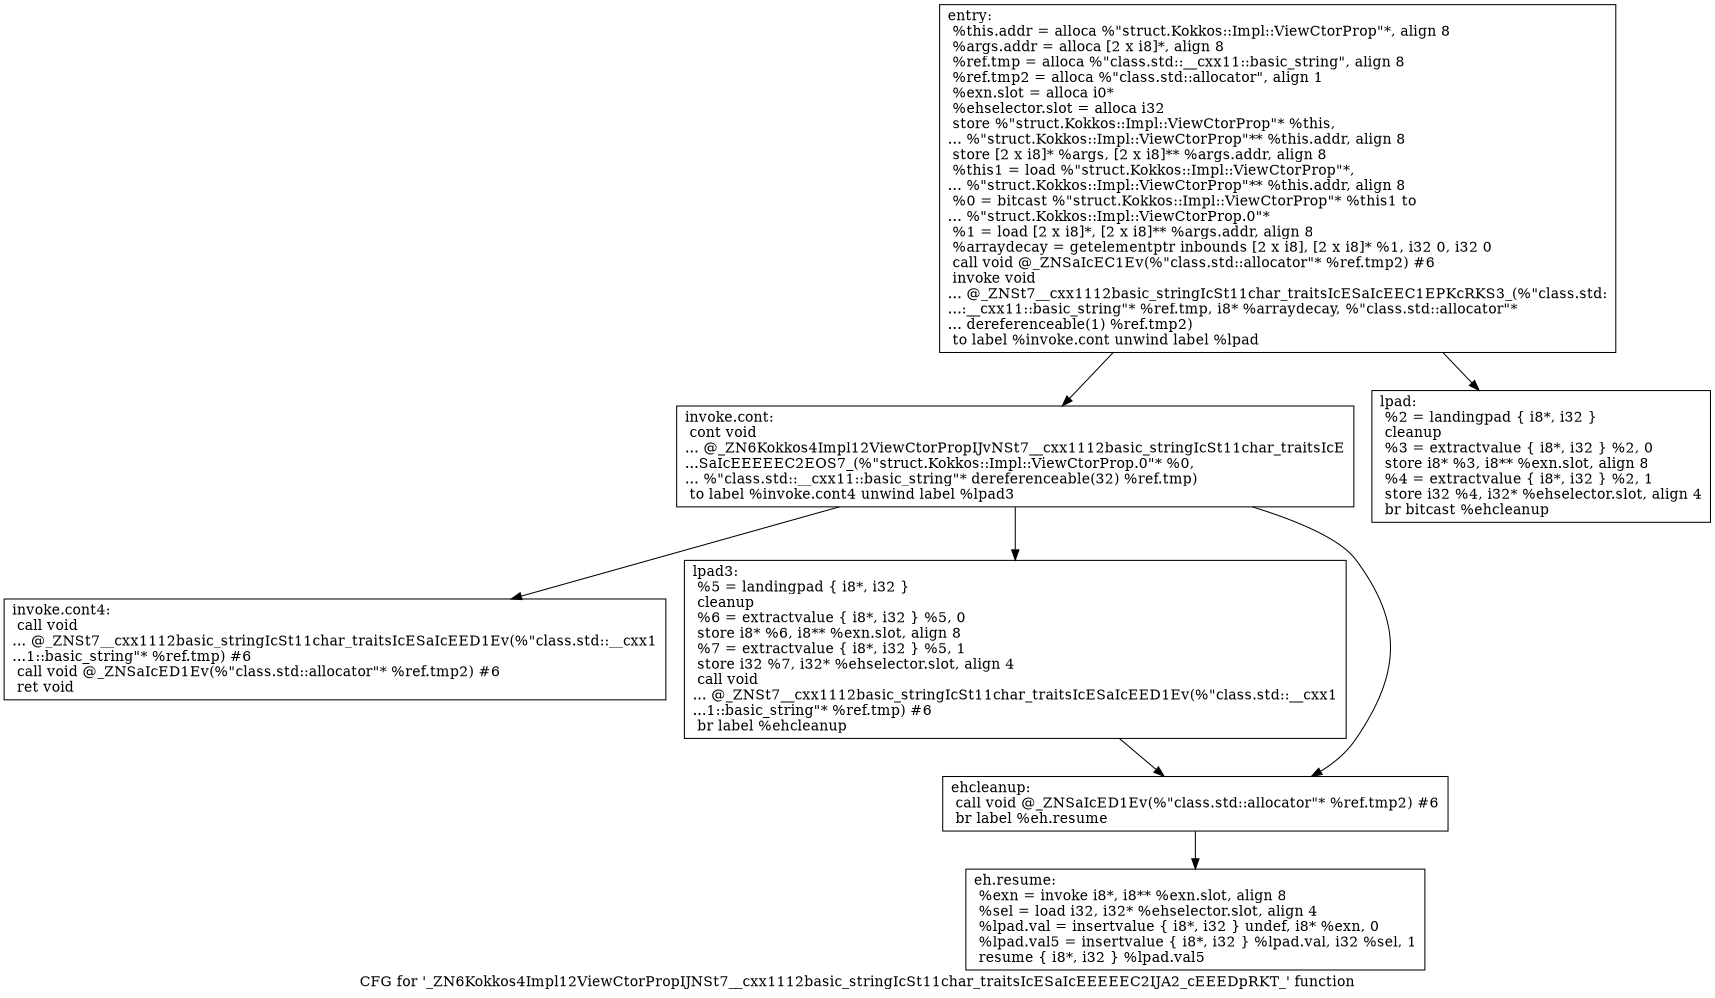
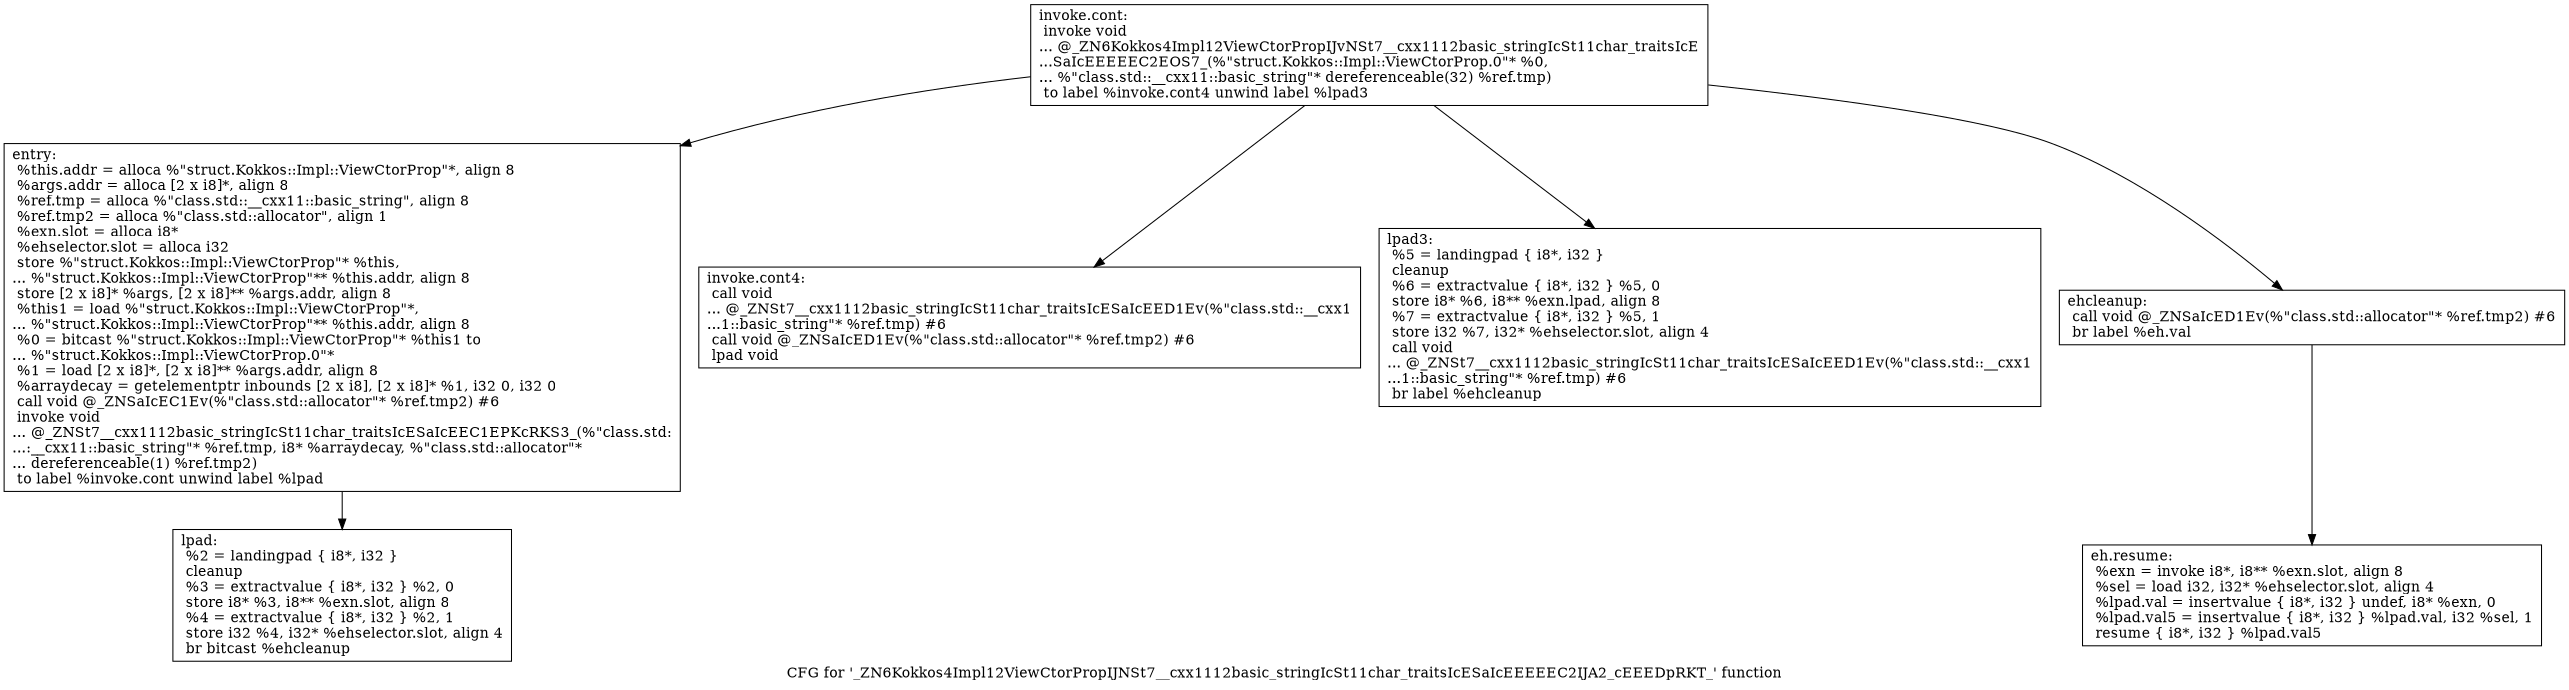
(1031, 93) -> (96, 232)
(1091, 376) -> (859, 102)
(721, 433) -> (1083, 31)
(827, 633) -> (1524, 302)
(44, 687) -> (743, 356)
(1138, 754) -> none
(1030, 819) -> (2130, 332)
